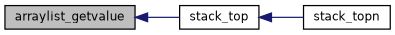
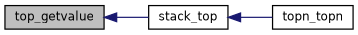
(70, 17) -> (55, 17)
(347, 17) -> (313, 17)
